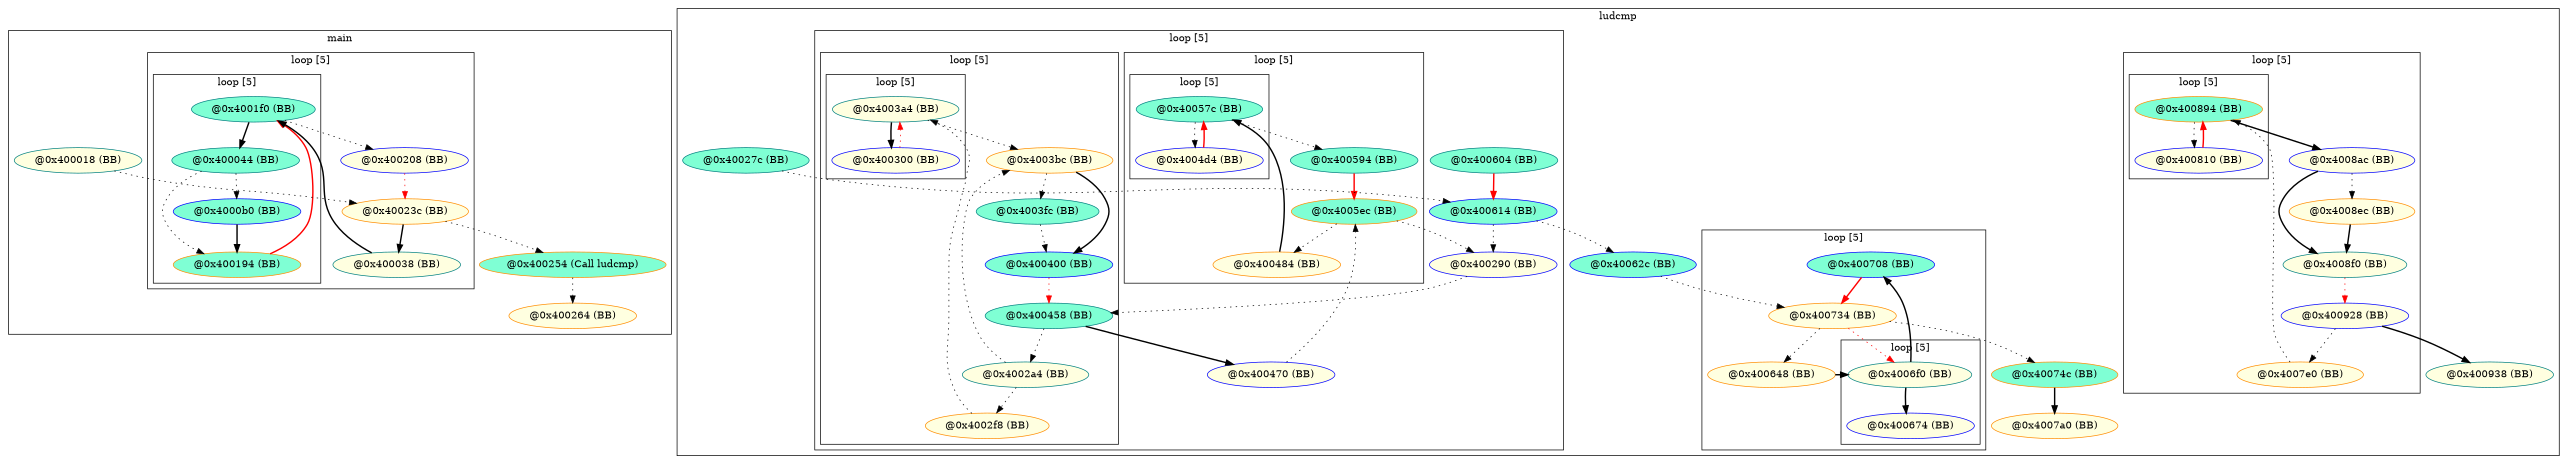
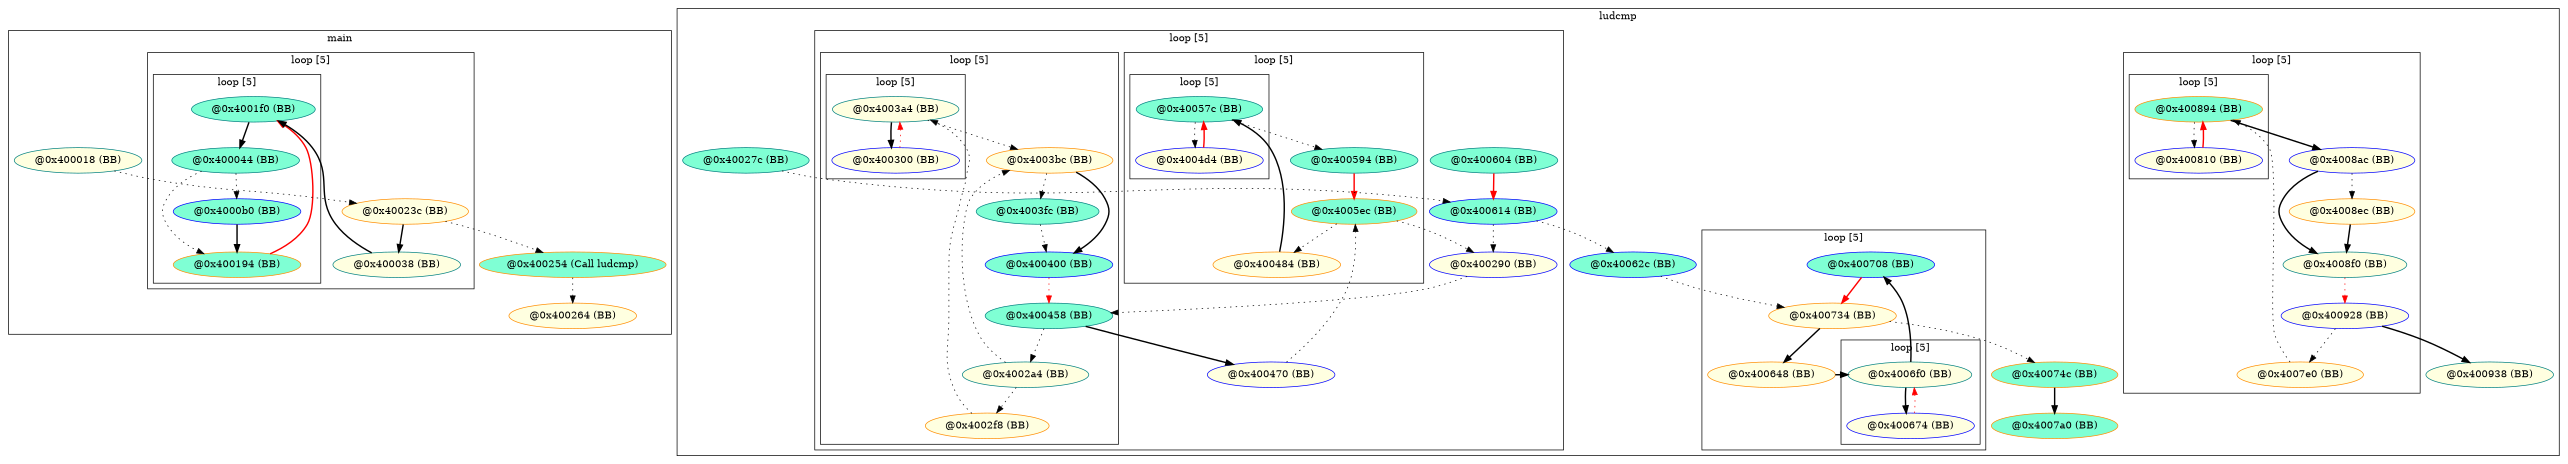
(405, 160) -> none
(1805, 343) -> (1805, 343)
(1870, 345) -> (1915, 404)
(2055, 426) -> (2055, 426)
